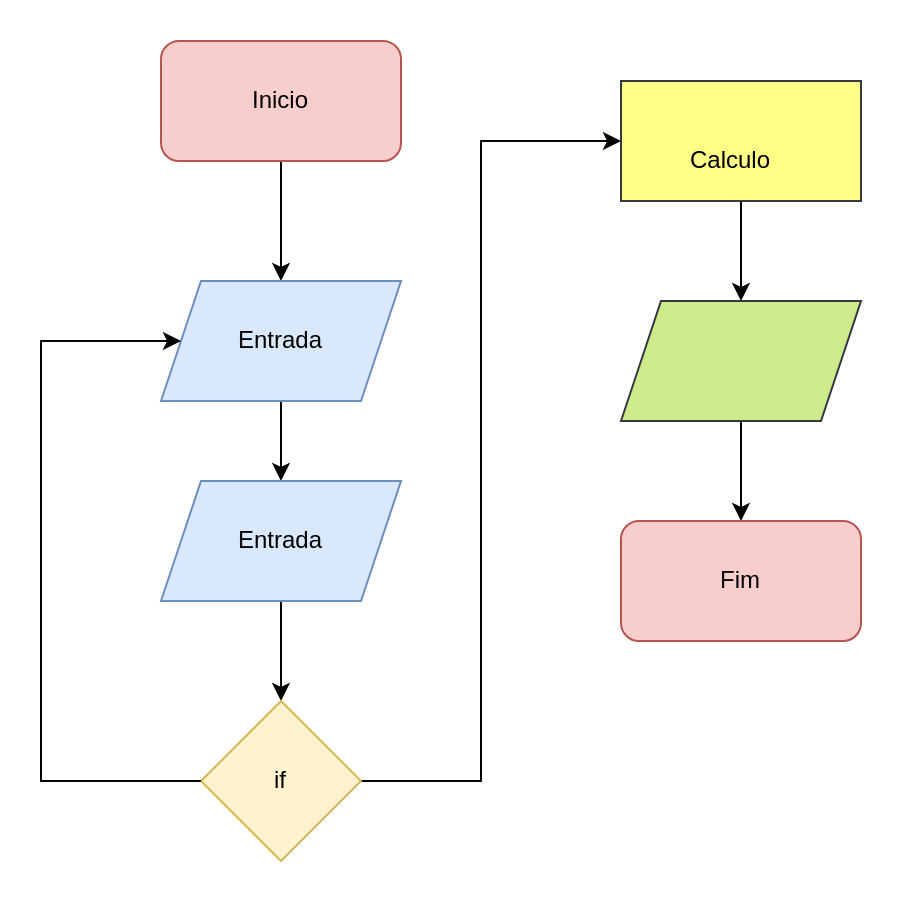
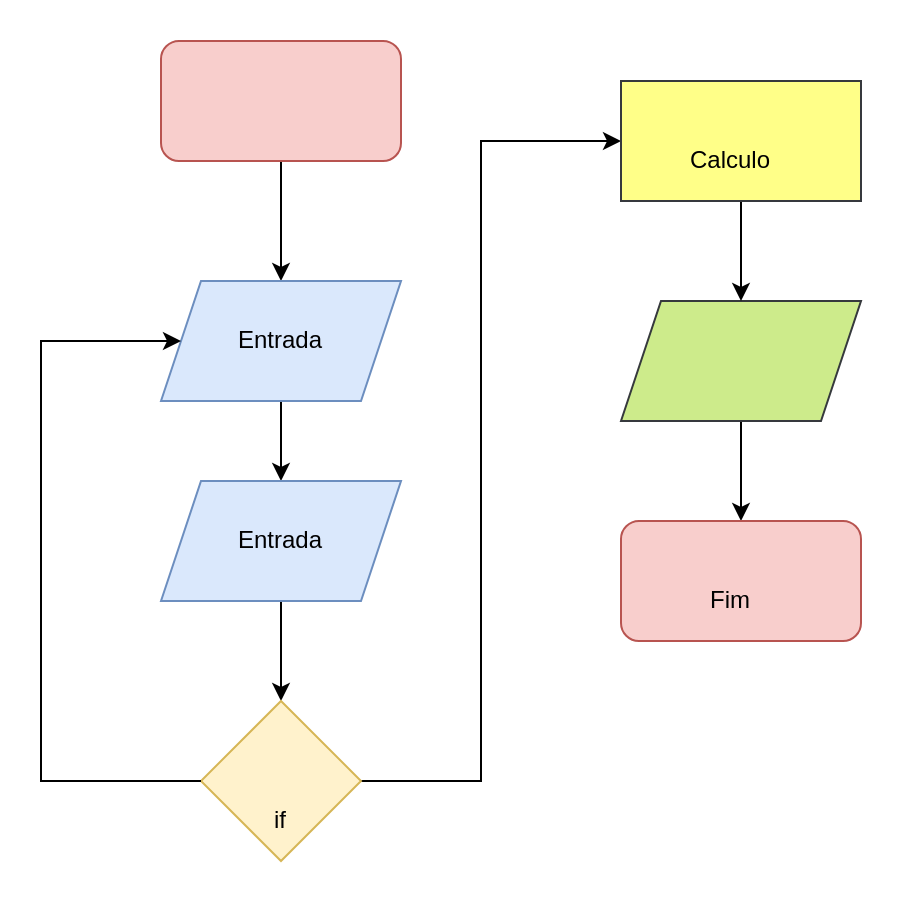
(281, 101) -> none
(741, 581) -> (731, 601)
(281, 781) -> (281, 821)
